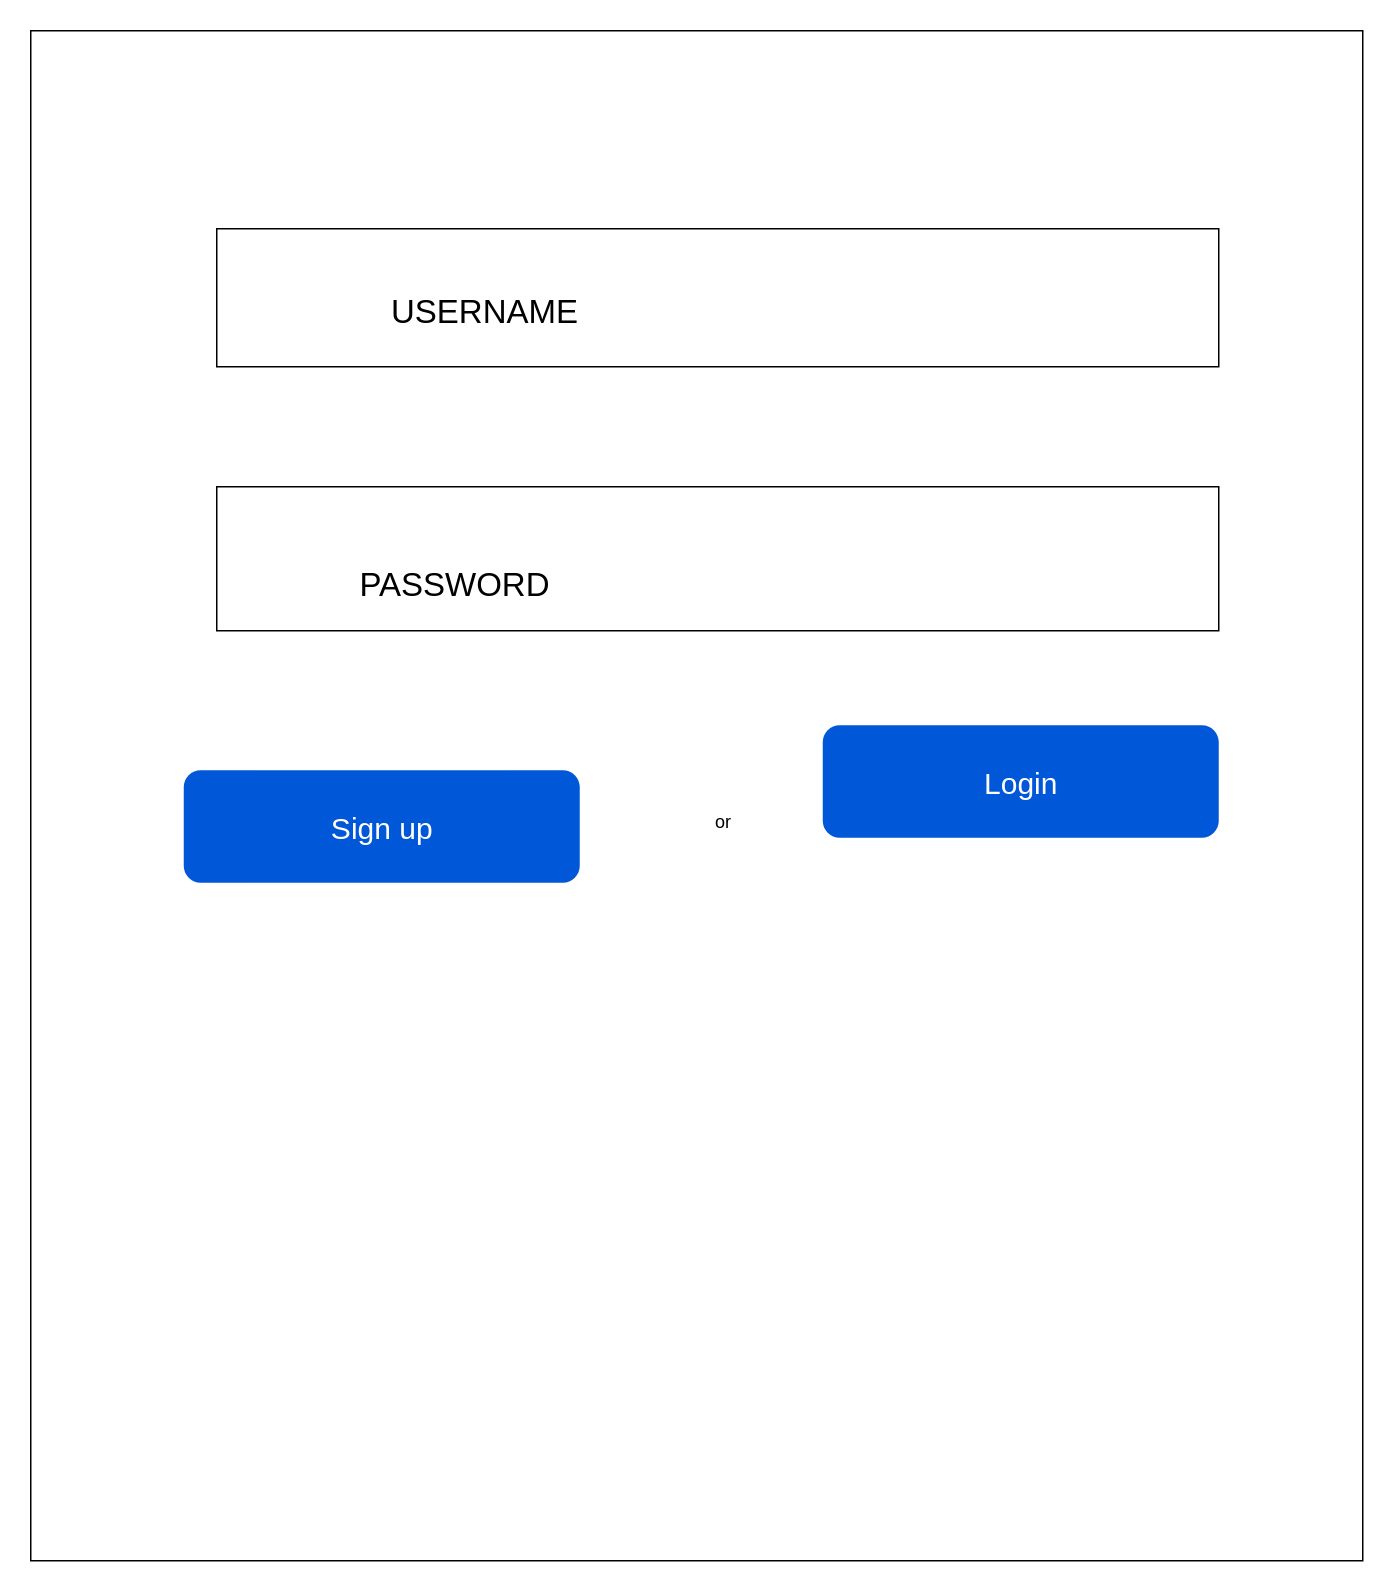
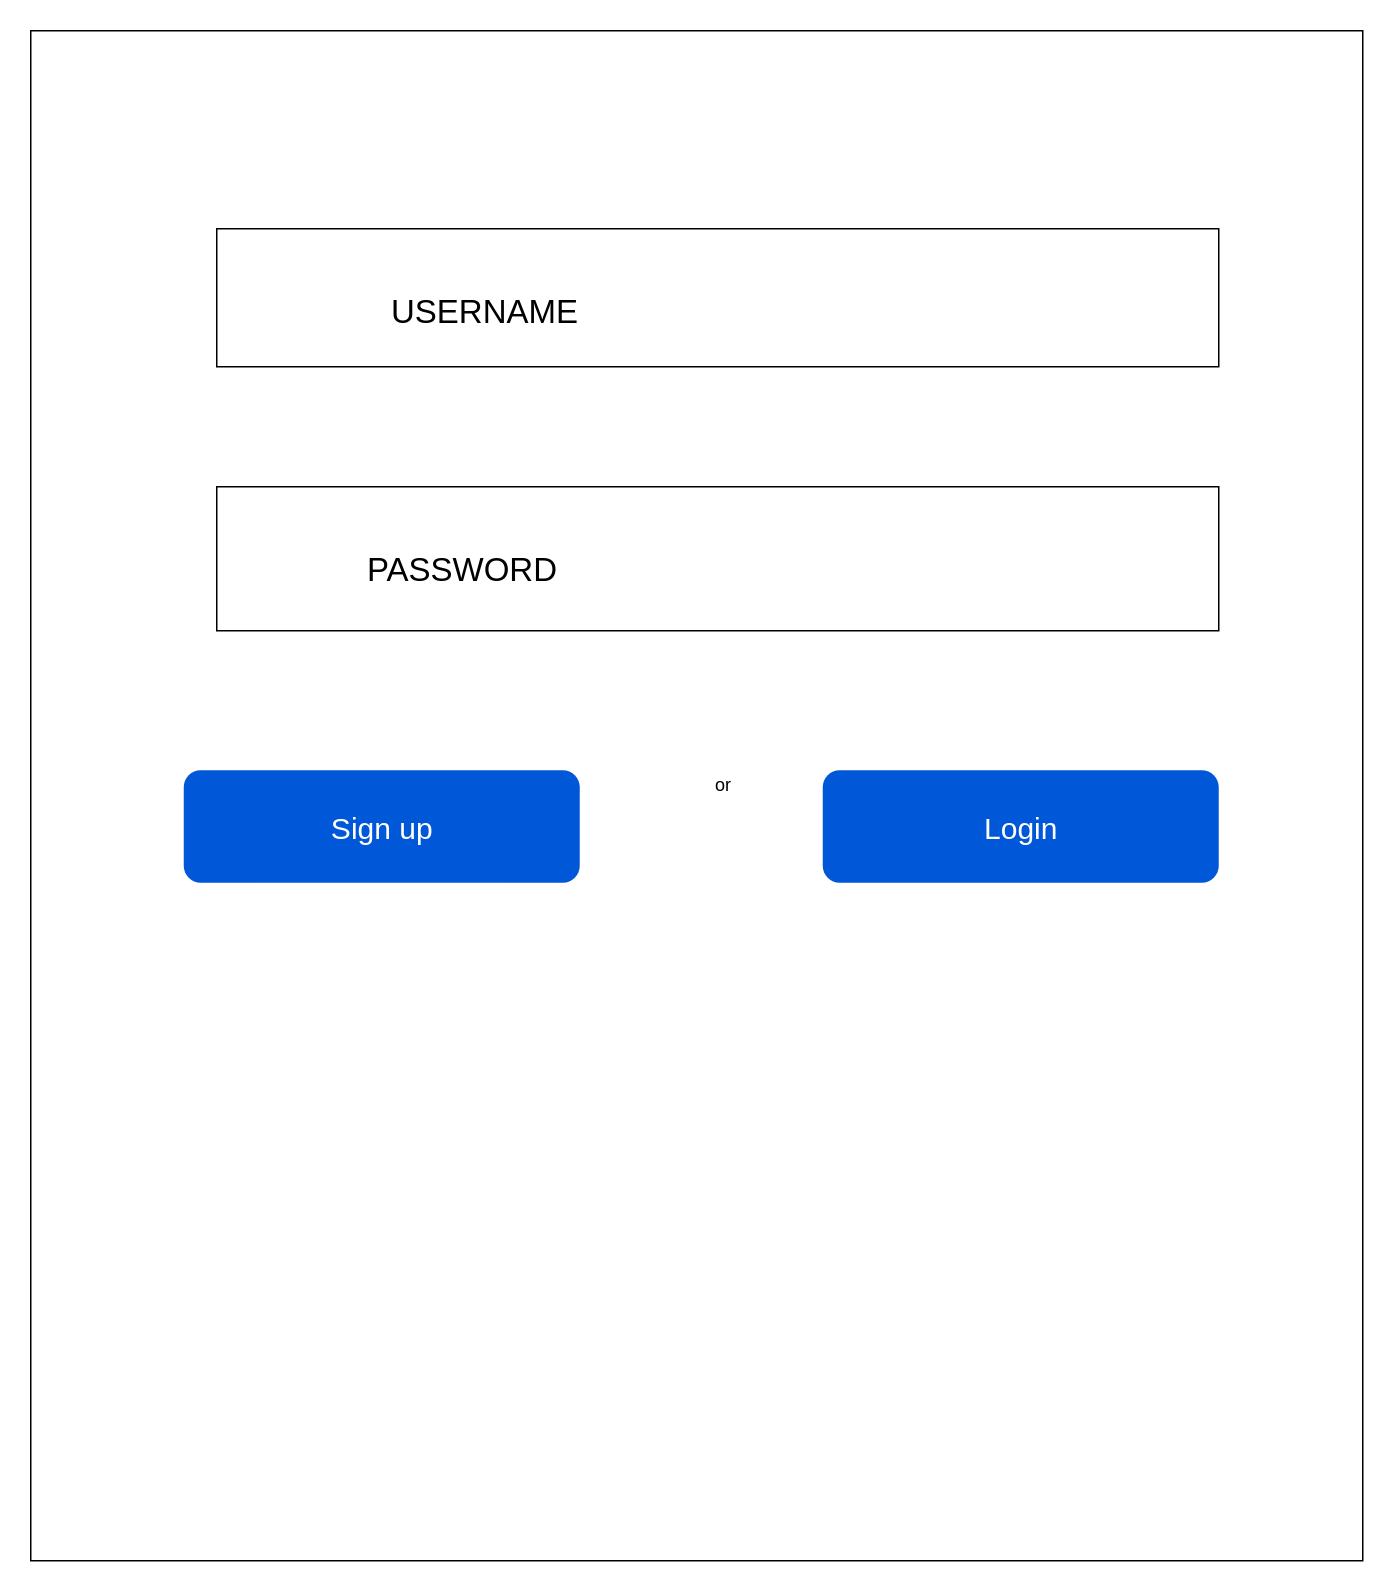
(455, 586) -> (463, 571)
(1021, 782) -> (1021, 827)
(724, 823) -> (724, 785)
